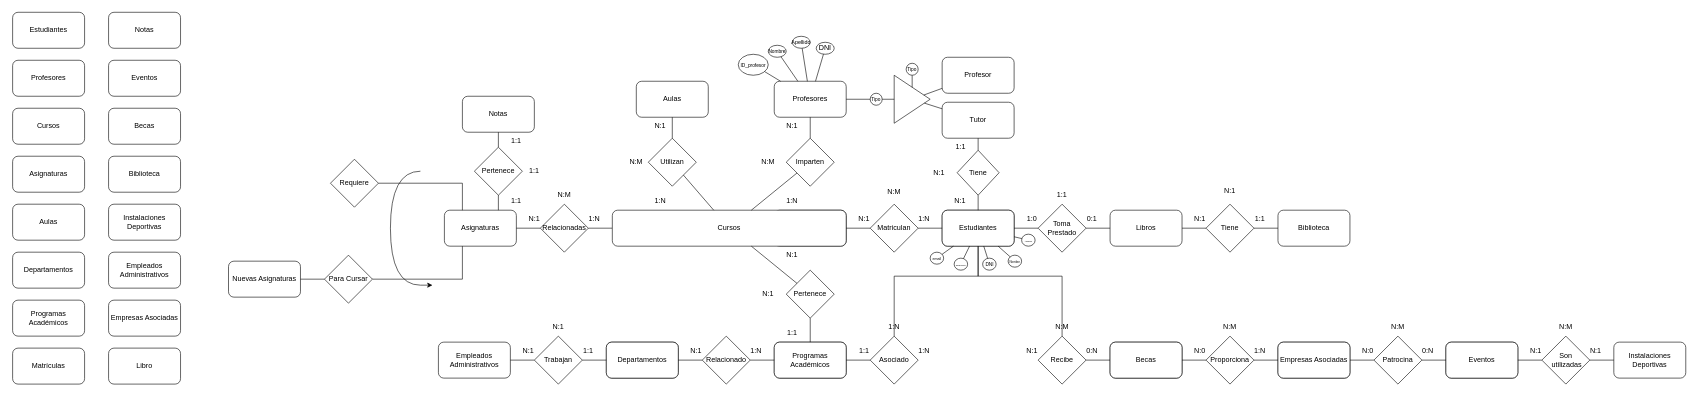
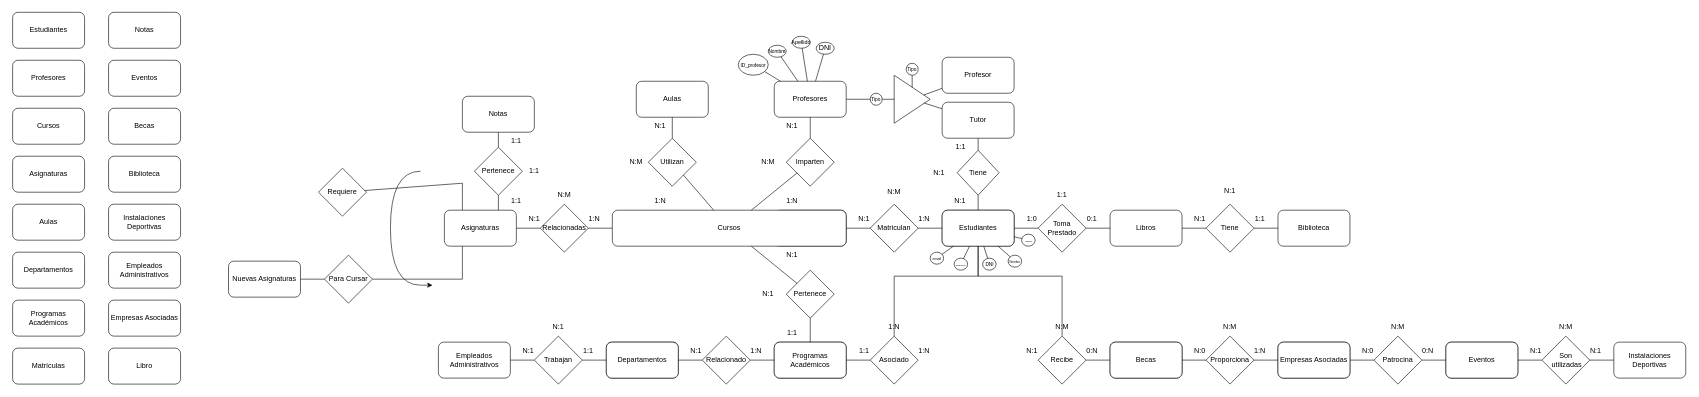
(354, 183) -> (342, 192)
